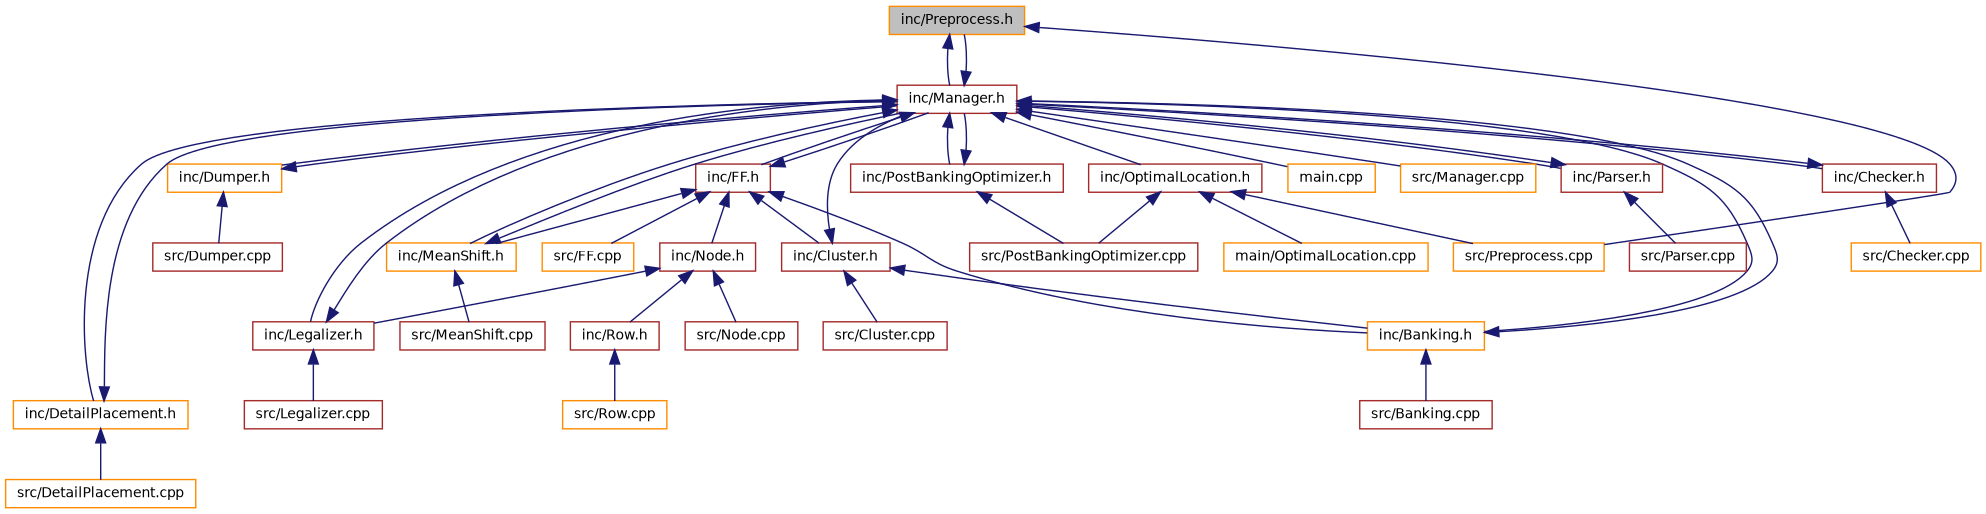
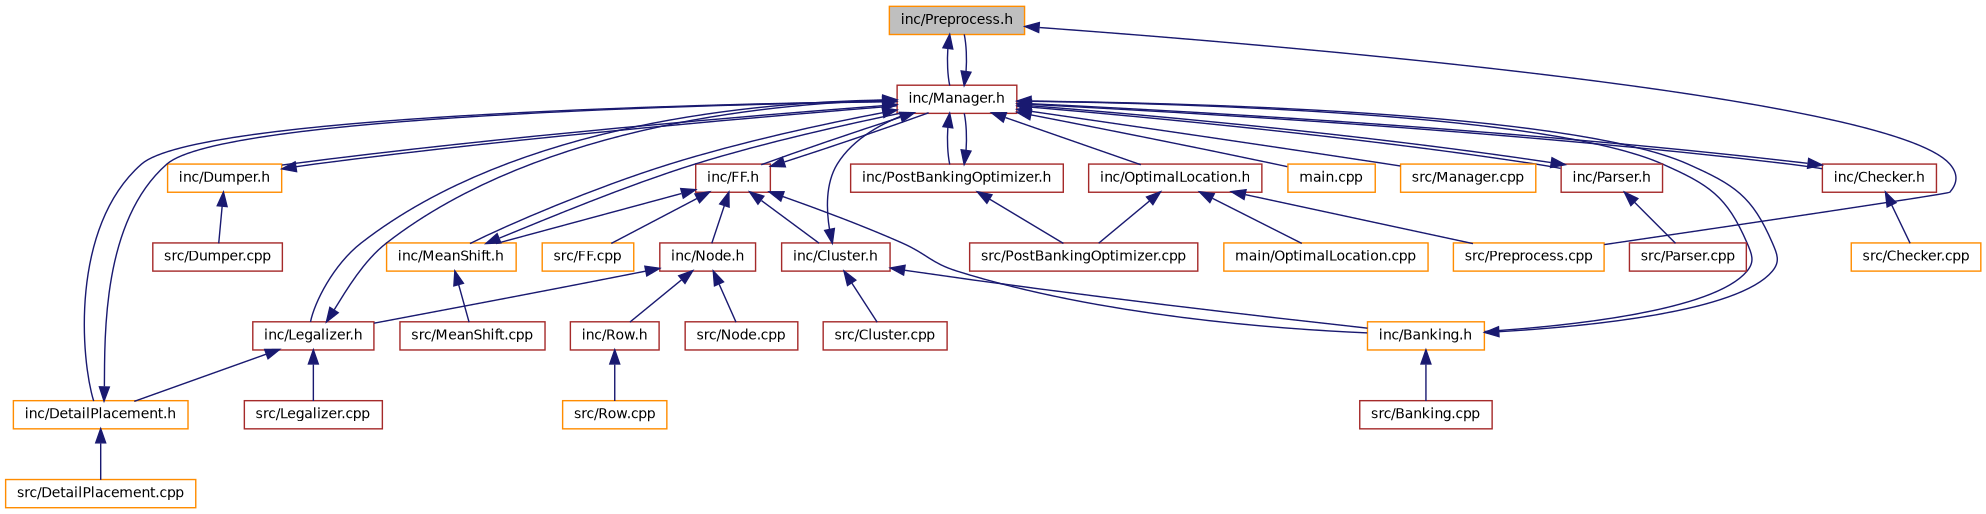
none -> (200, 378)
